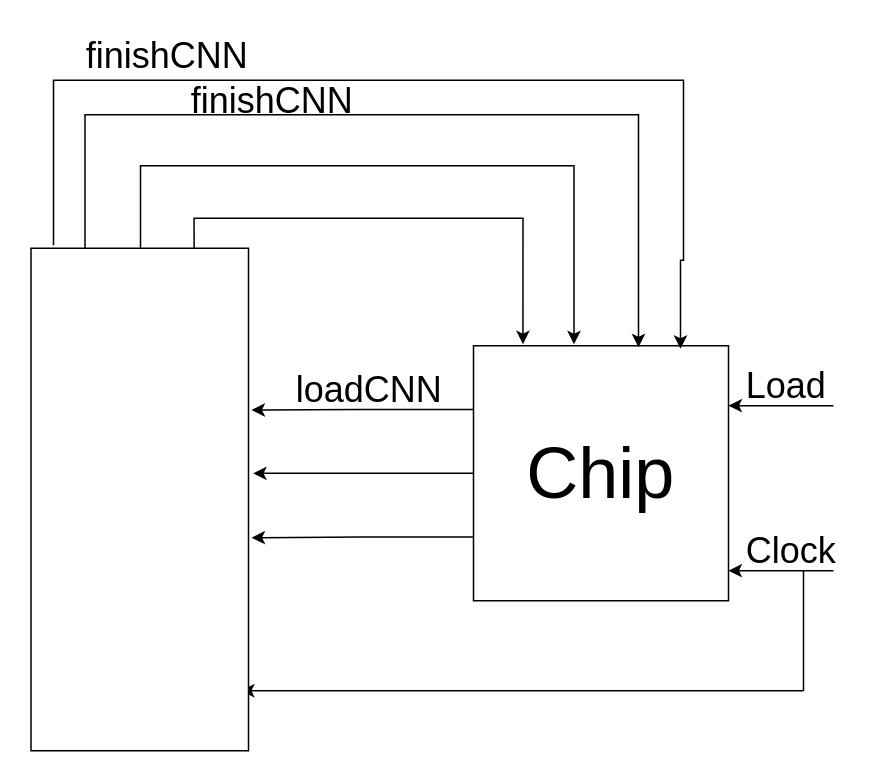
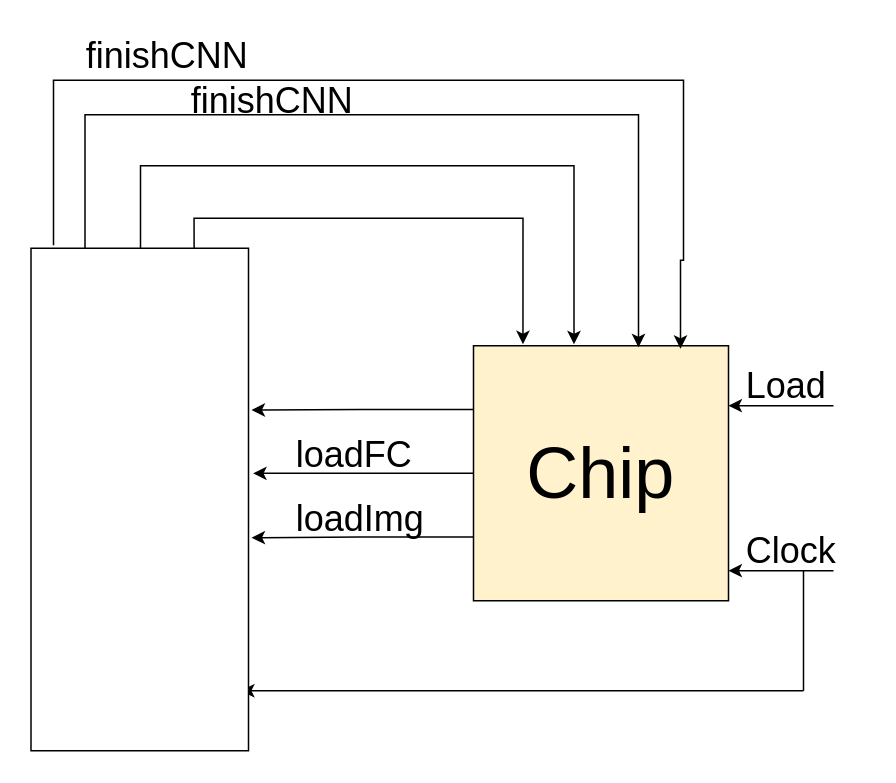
(376, 380) -> none
none -> (361, 445)
(601, 473) -> (601, 473)
none -> (368, 509)
